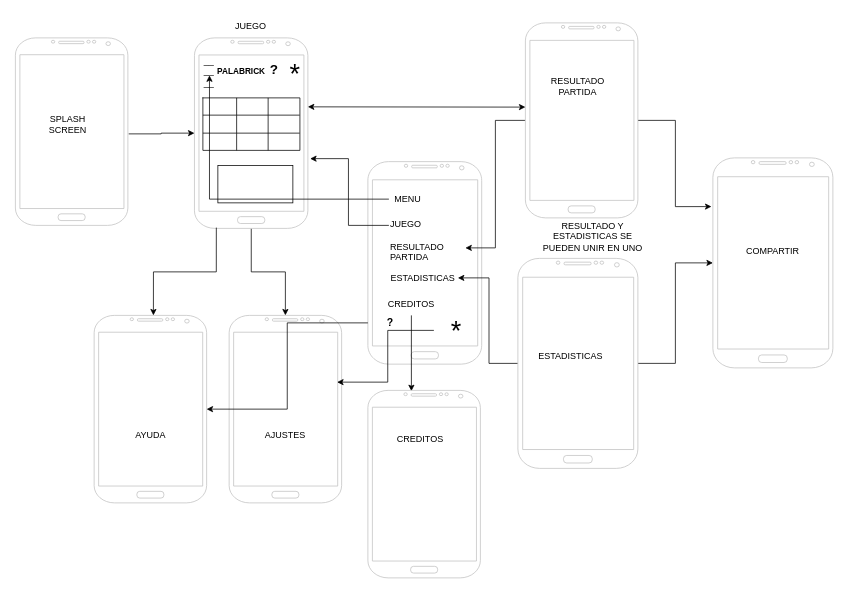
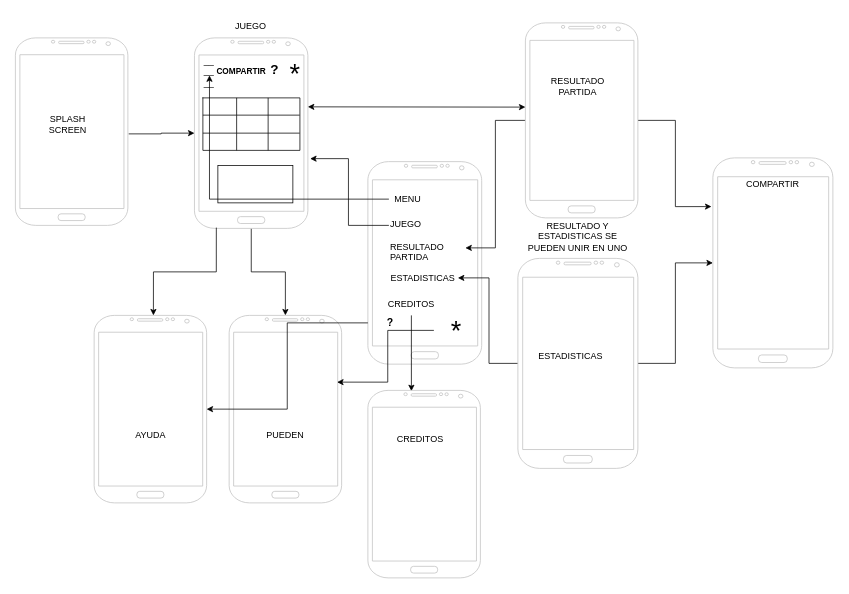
(248, 64) -> (248, 64)
(593, 237) -> (578, 237)
(773, 252) -> (773, 184)
(285, 435) -> (285, 435)
